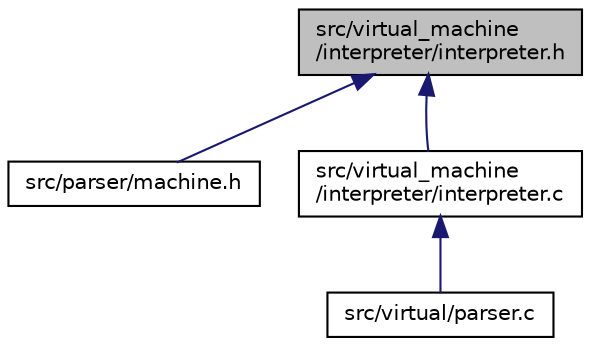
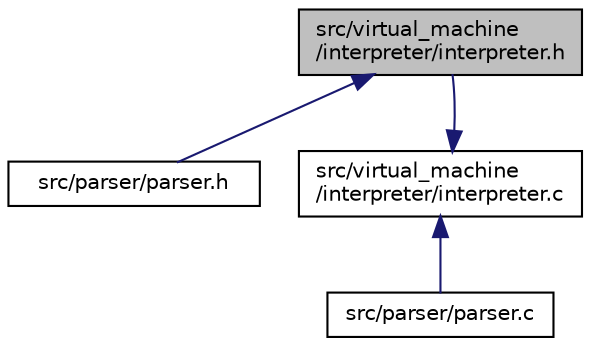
(426, 124) -> (455, 102)
(134, 184) -> (134, 184)
(440, 315) -> (440, 315)
